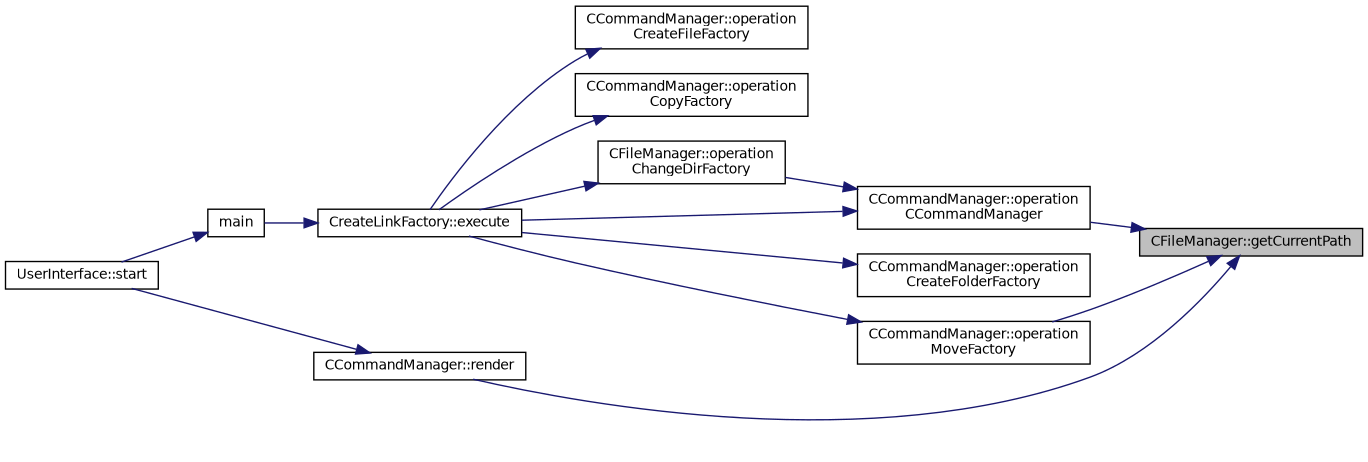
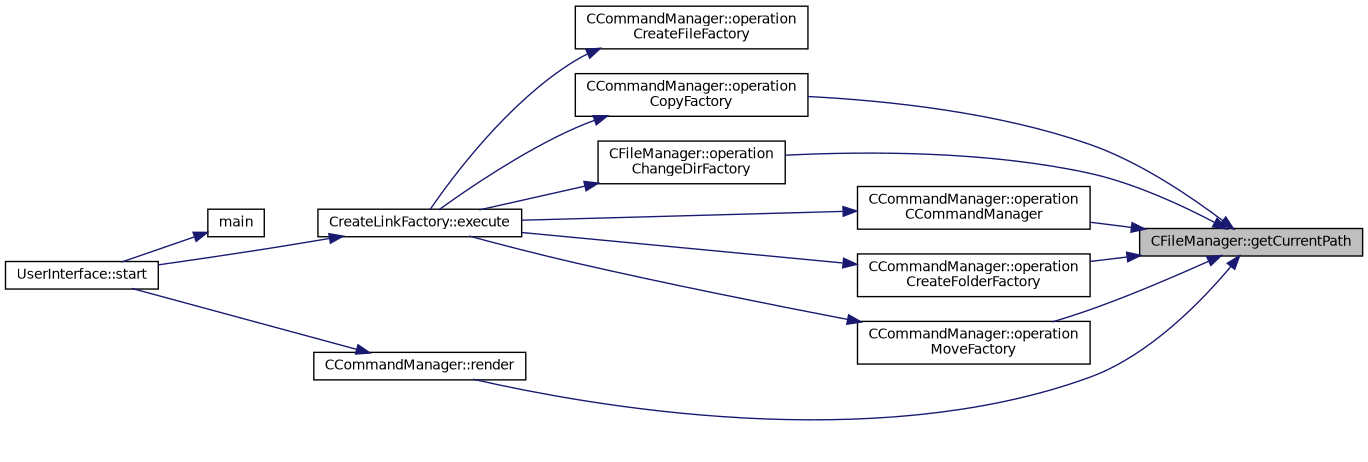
none -> (1026, 126)
(814, 182) -> (1005, 160)
(284, 223) -> (244, 252)
none -> (1109, 259)
